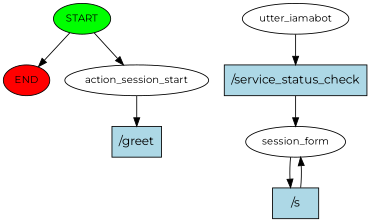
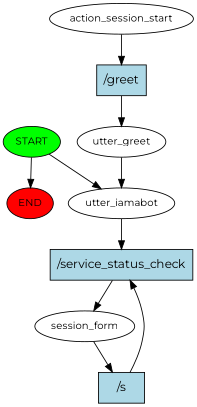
(106, 46) -> (71, 169)
none -> (121, 142)
(301, 177) -> (144, 331)
